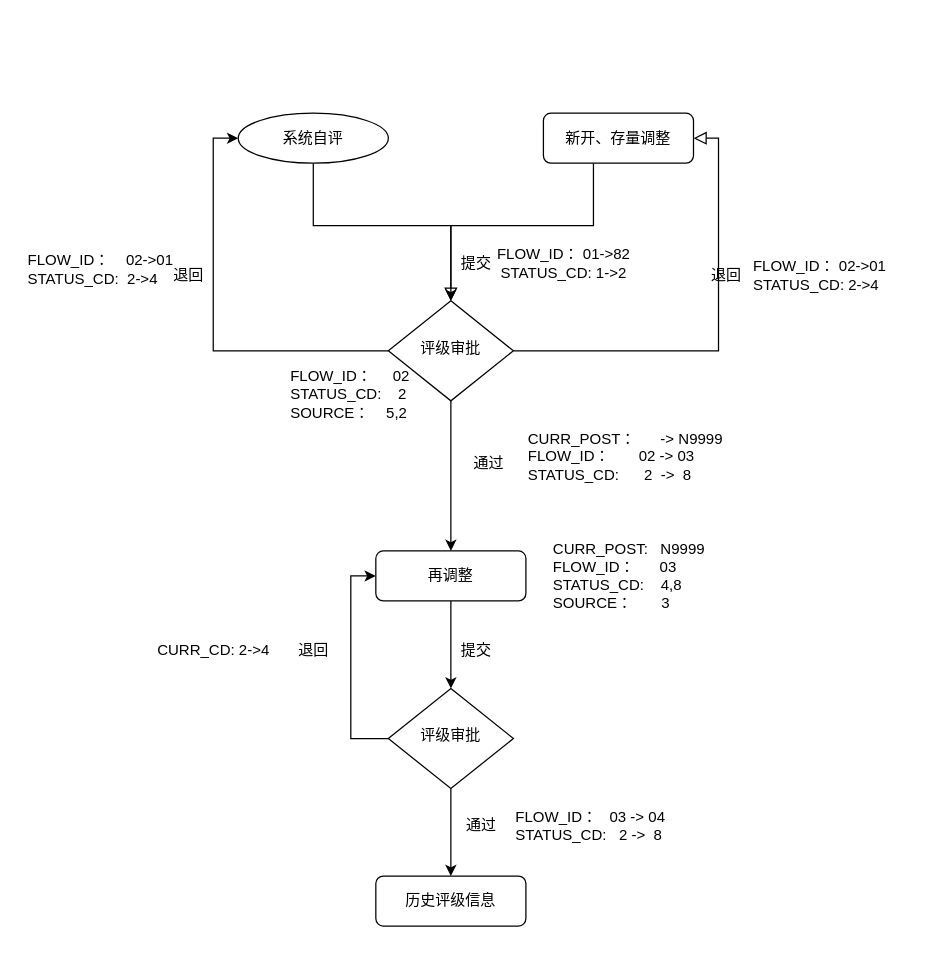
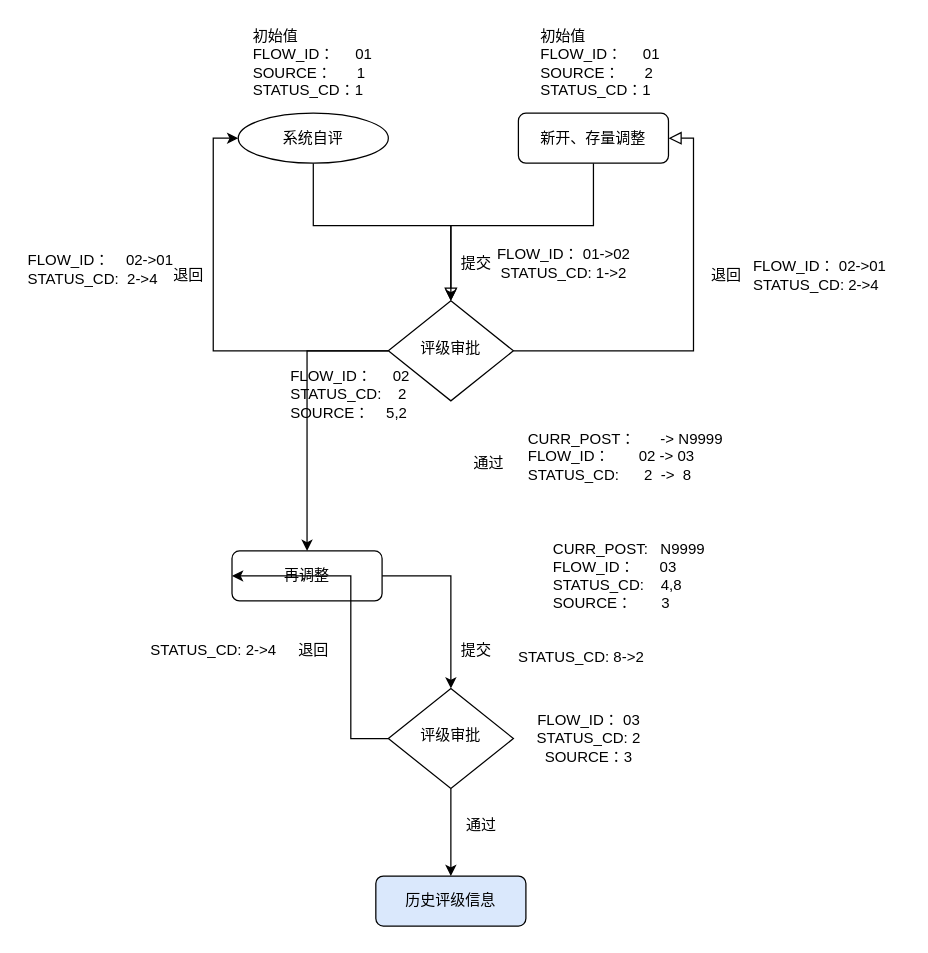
none -> (319, 63)
none -> (607, 63)
(618, 138) -> (593, 138)
(564, 263) -> (564, 263)
(451, 576) -> (307, 576)
(214, 651) -> (214, 651)
none -> (581, 657)
none -> (588, 738)
(601, 826) -> none
(451, 901) -> (451, 901)
